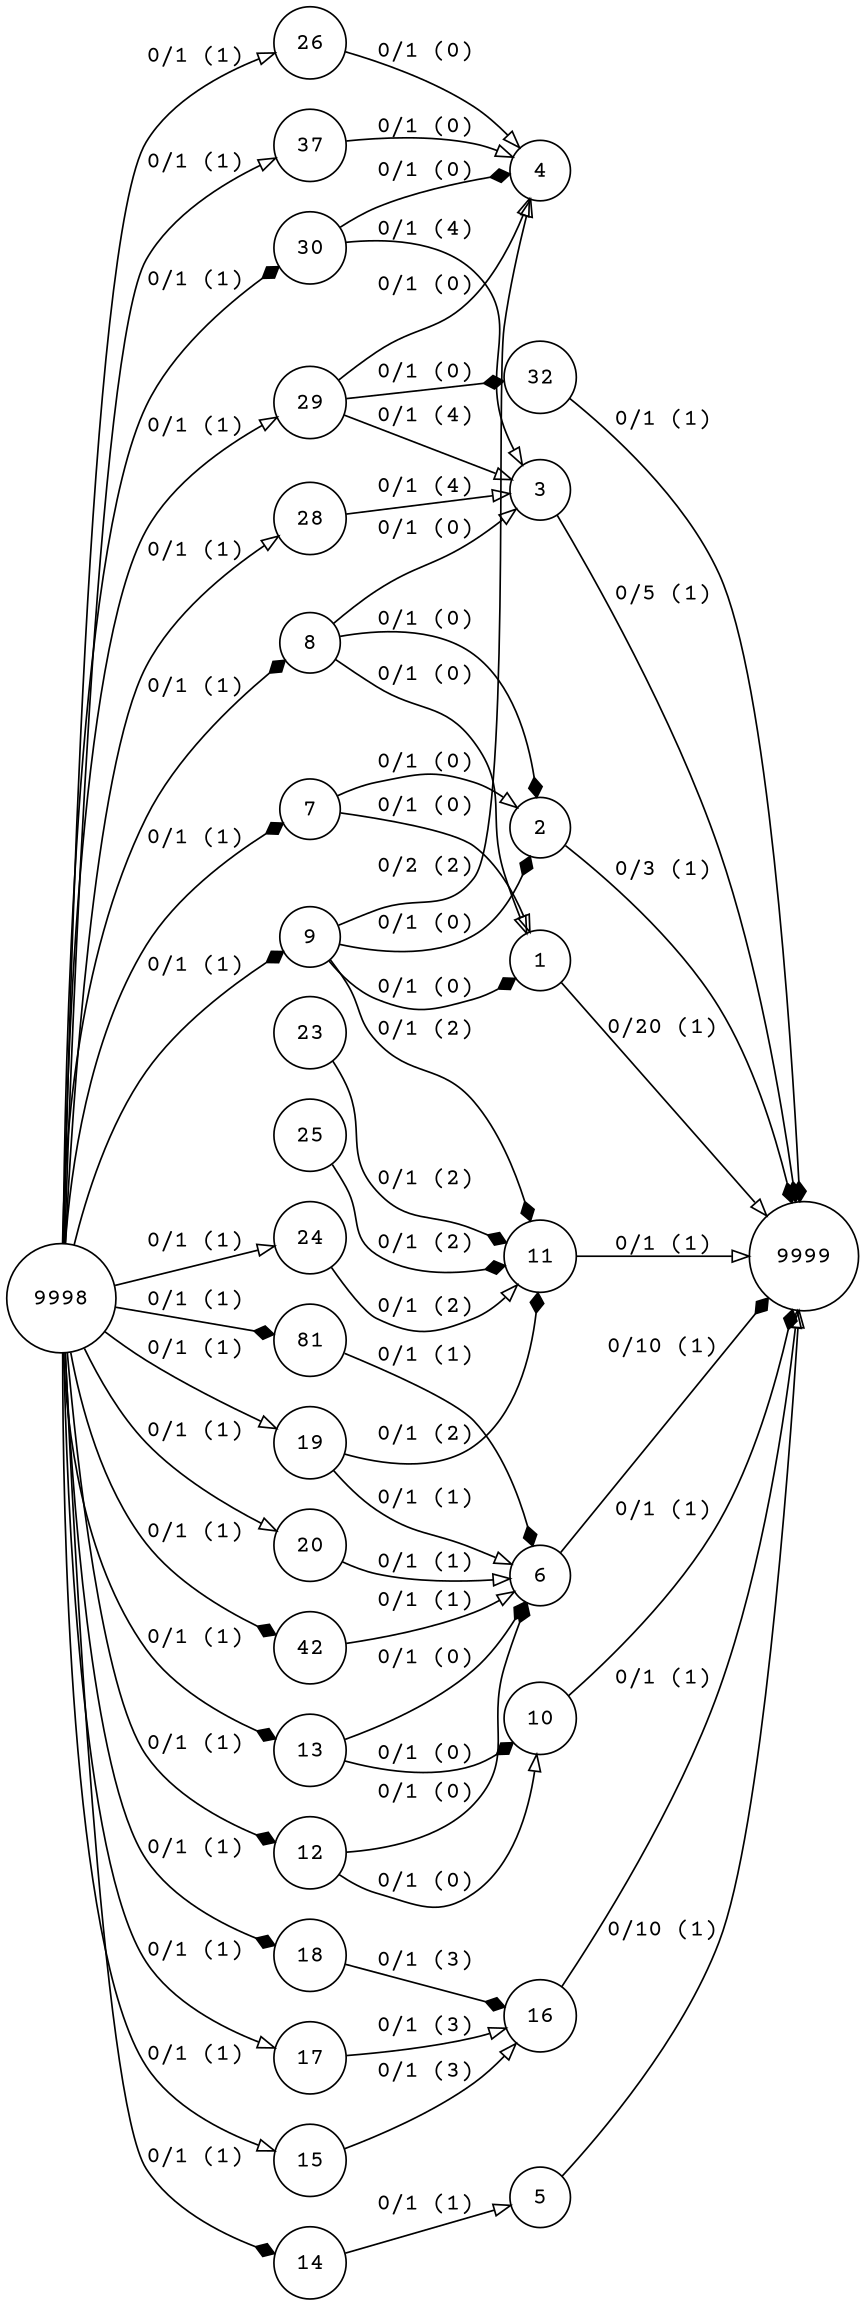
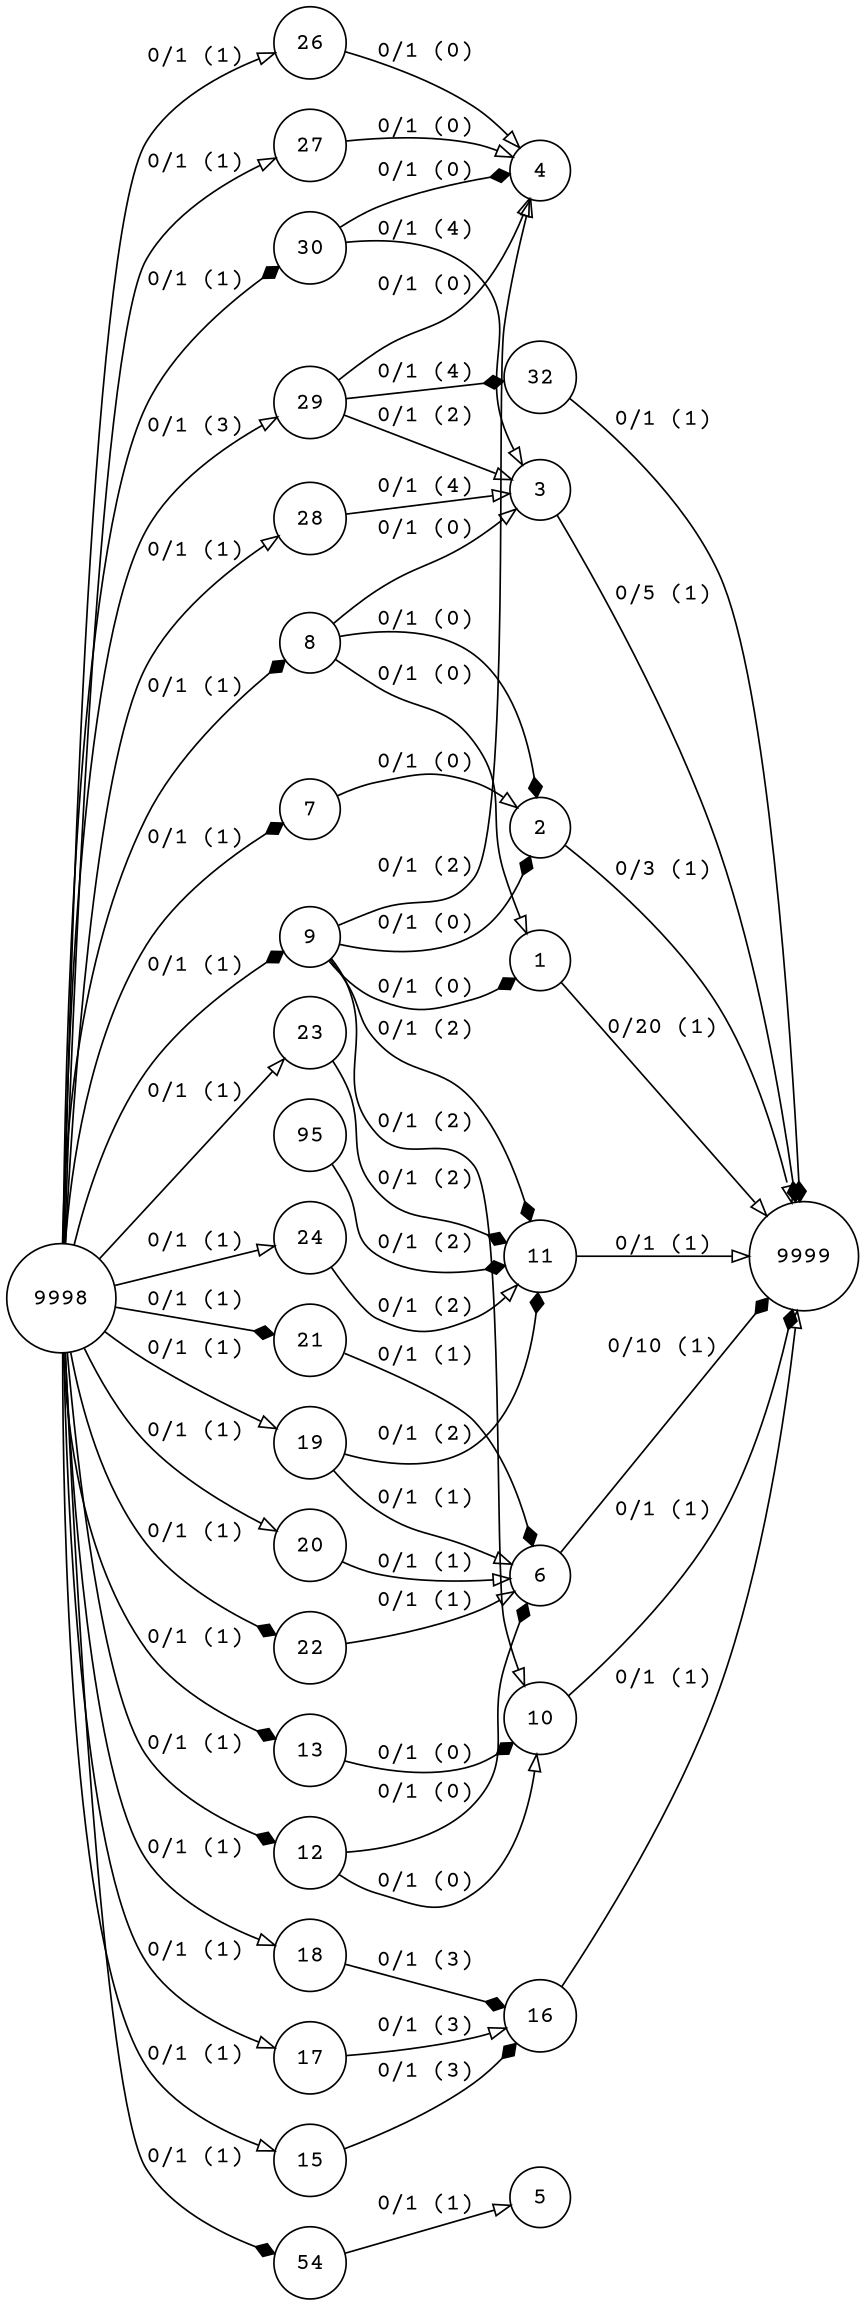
(310, 145) -> (310, 145)
(425, 371) -> (425, 371)
(425, 415) -> (425, 415)
(195, 425) -> (195, 425)
(451, 835) -> none
(425, 865) -> (425, 865)
(709, 993) -> (709, 993)
(310, 1135) -> (310, 1135)
none -> (186, 1165)
none -> (491, 1251)
(310, 1340) -> (310, 1340)
(310, 1648) -> (310, 1648)
(95, 1679) -> (95, 1679)
(441, 1694) -> none
(754, 1778) -> none
(429, 2111) -> (429, 2111)
(310, 2263) -> (310, 2263)
